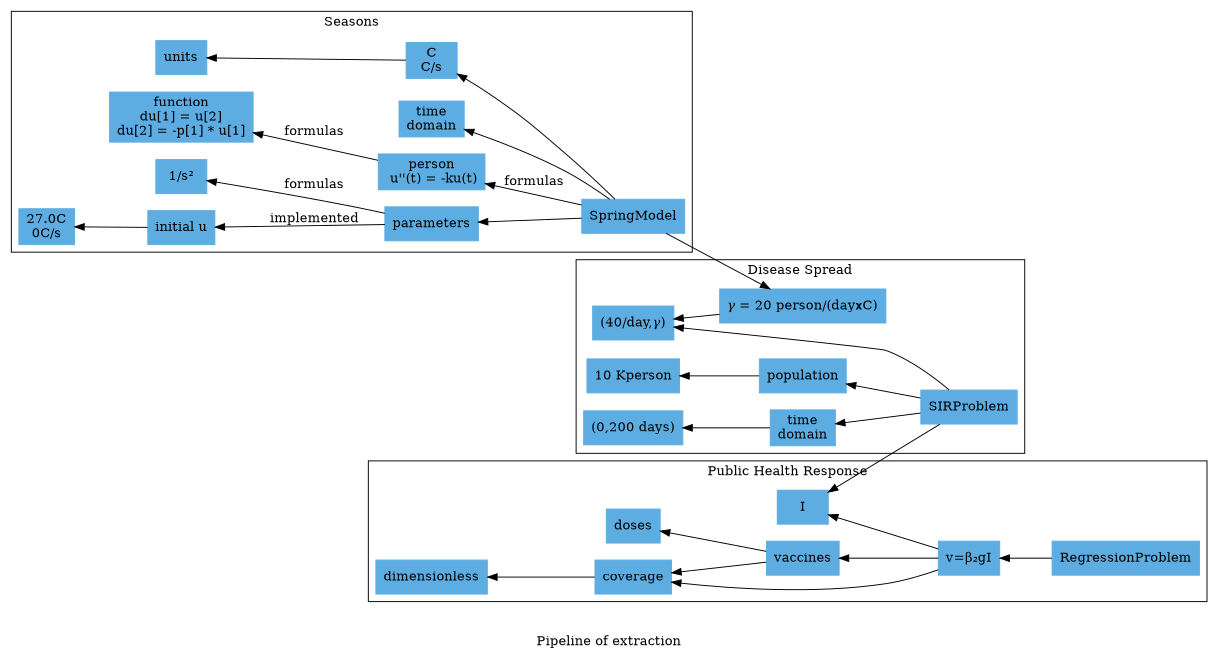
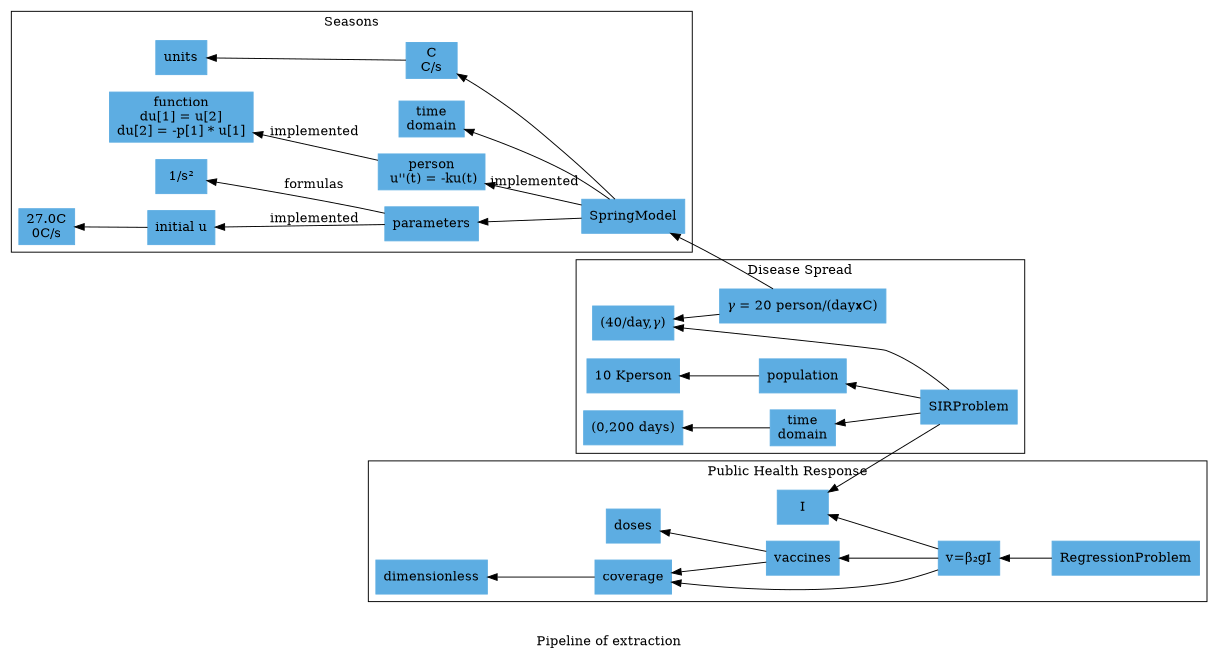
(314, 132) -> (314, 132)
(535, 182) -> (535, 182)
(704, 254) -> (734, 266)
